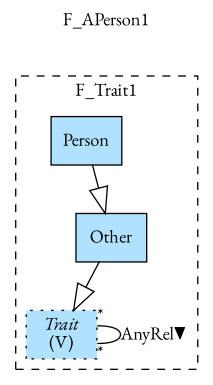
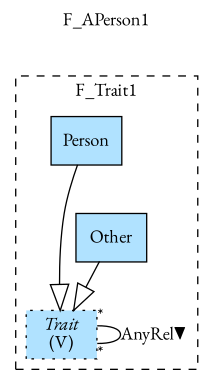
(95, 176) -> (63, 224)
